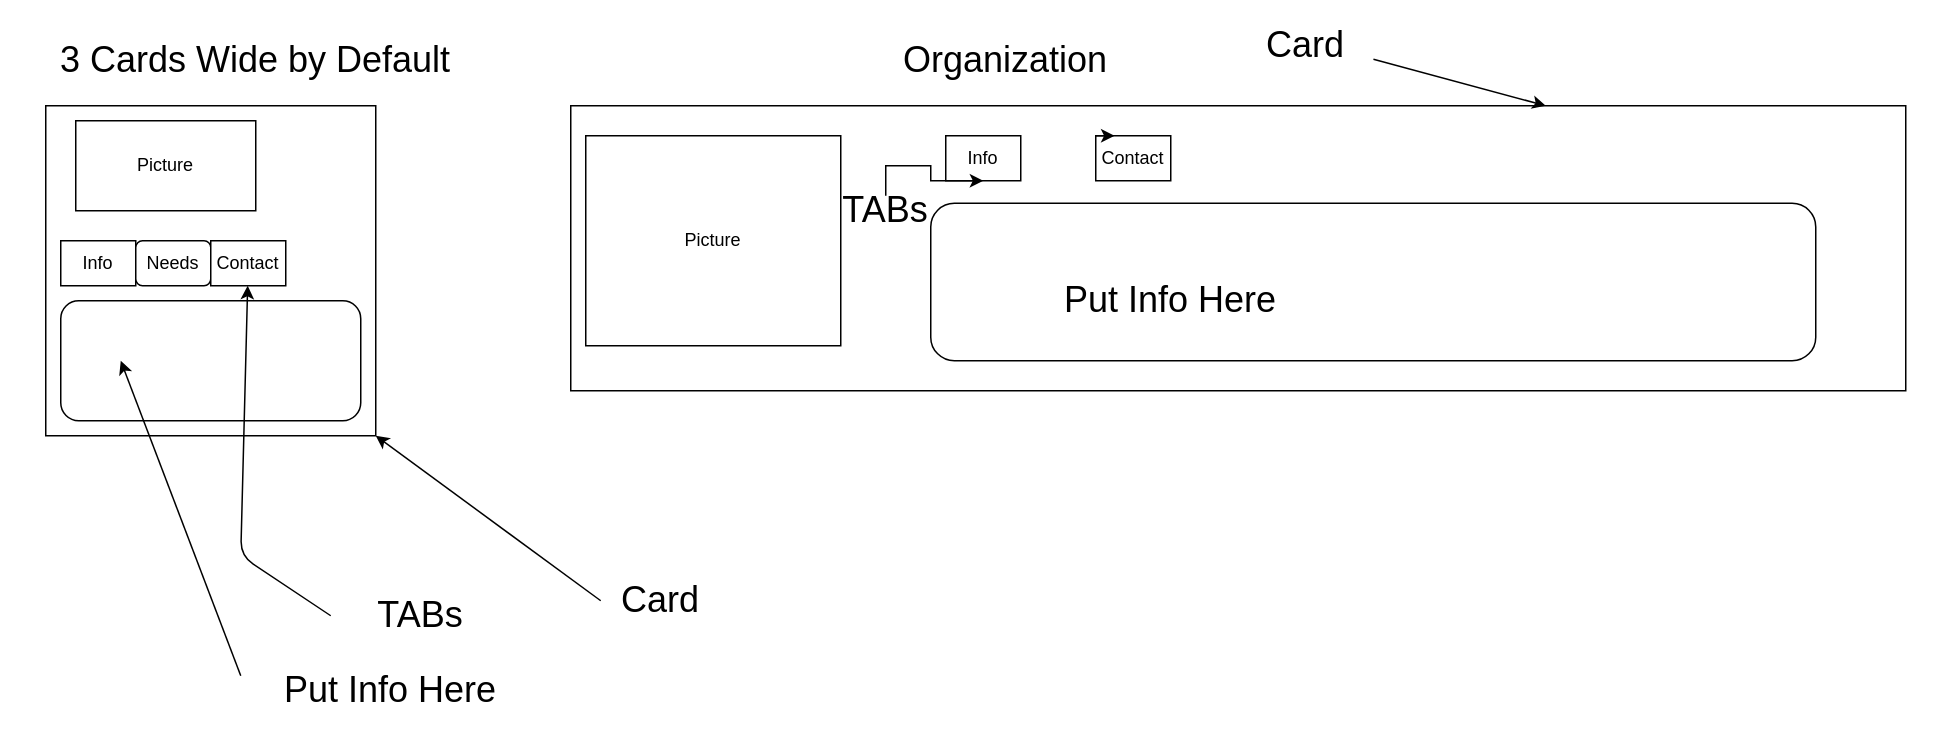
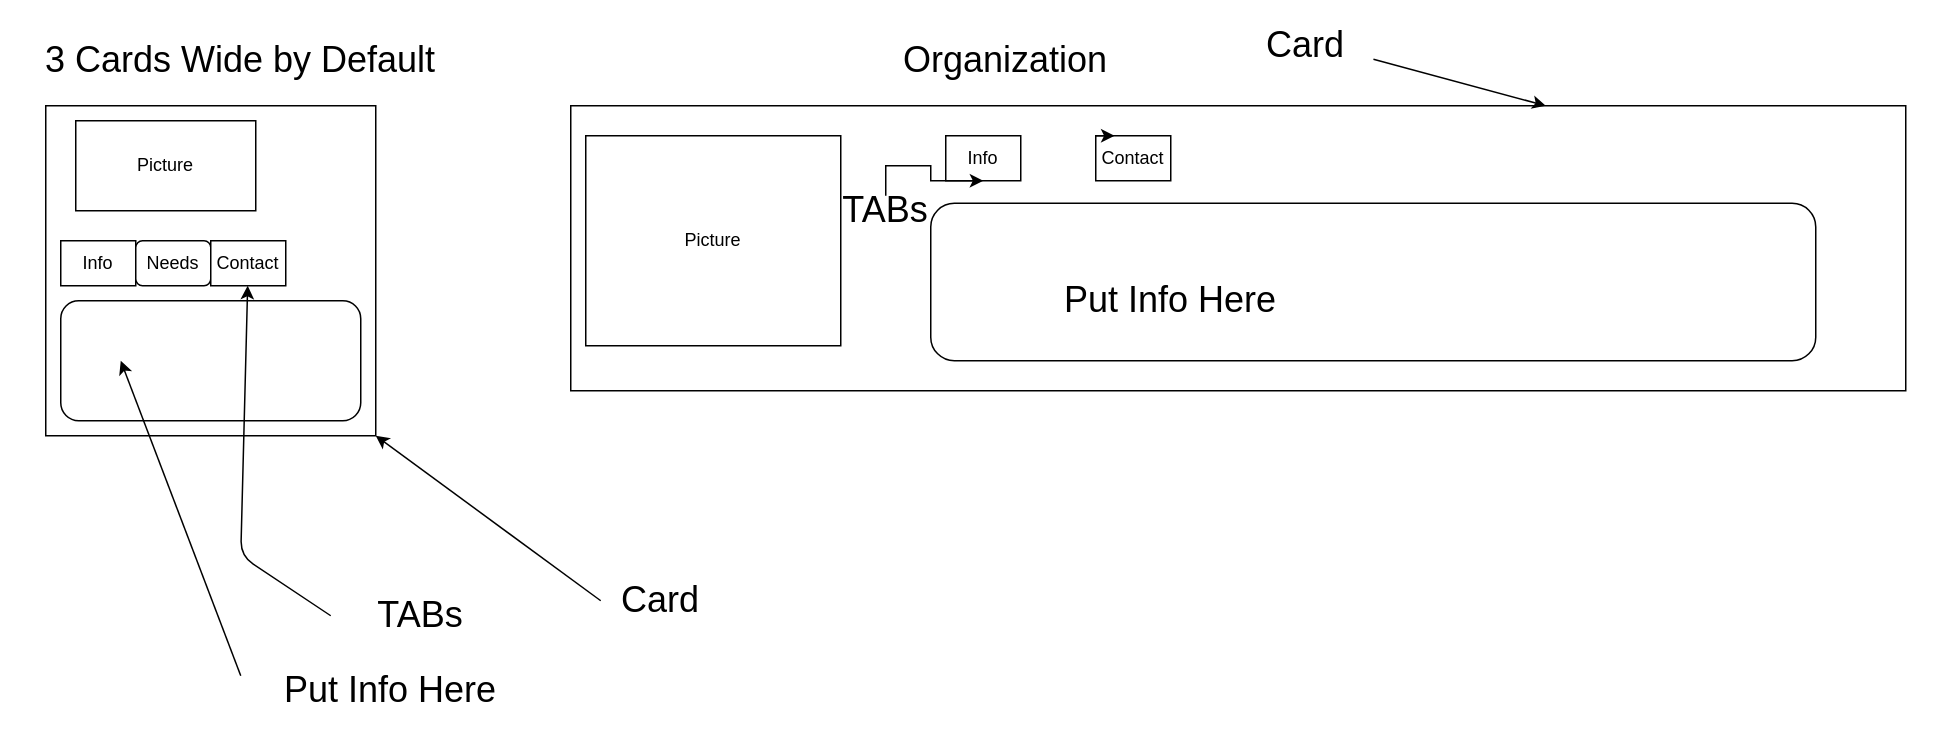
(256, 61) -> (241, 61)
